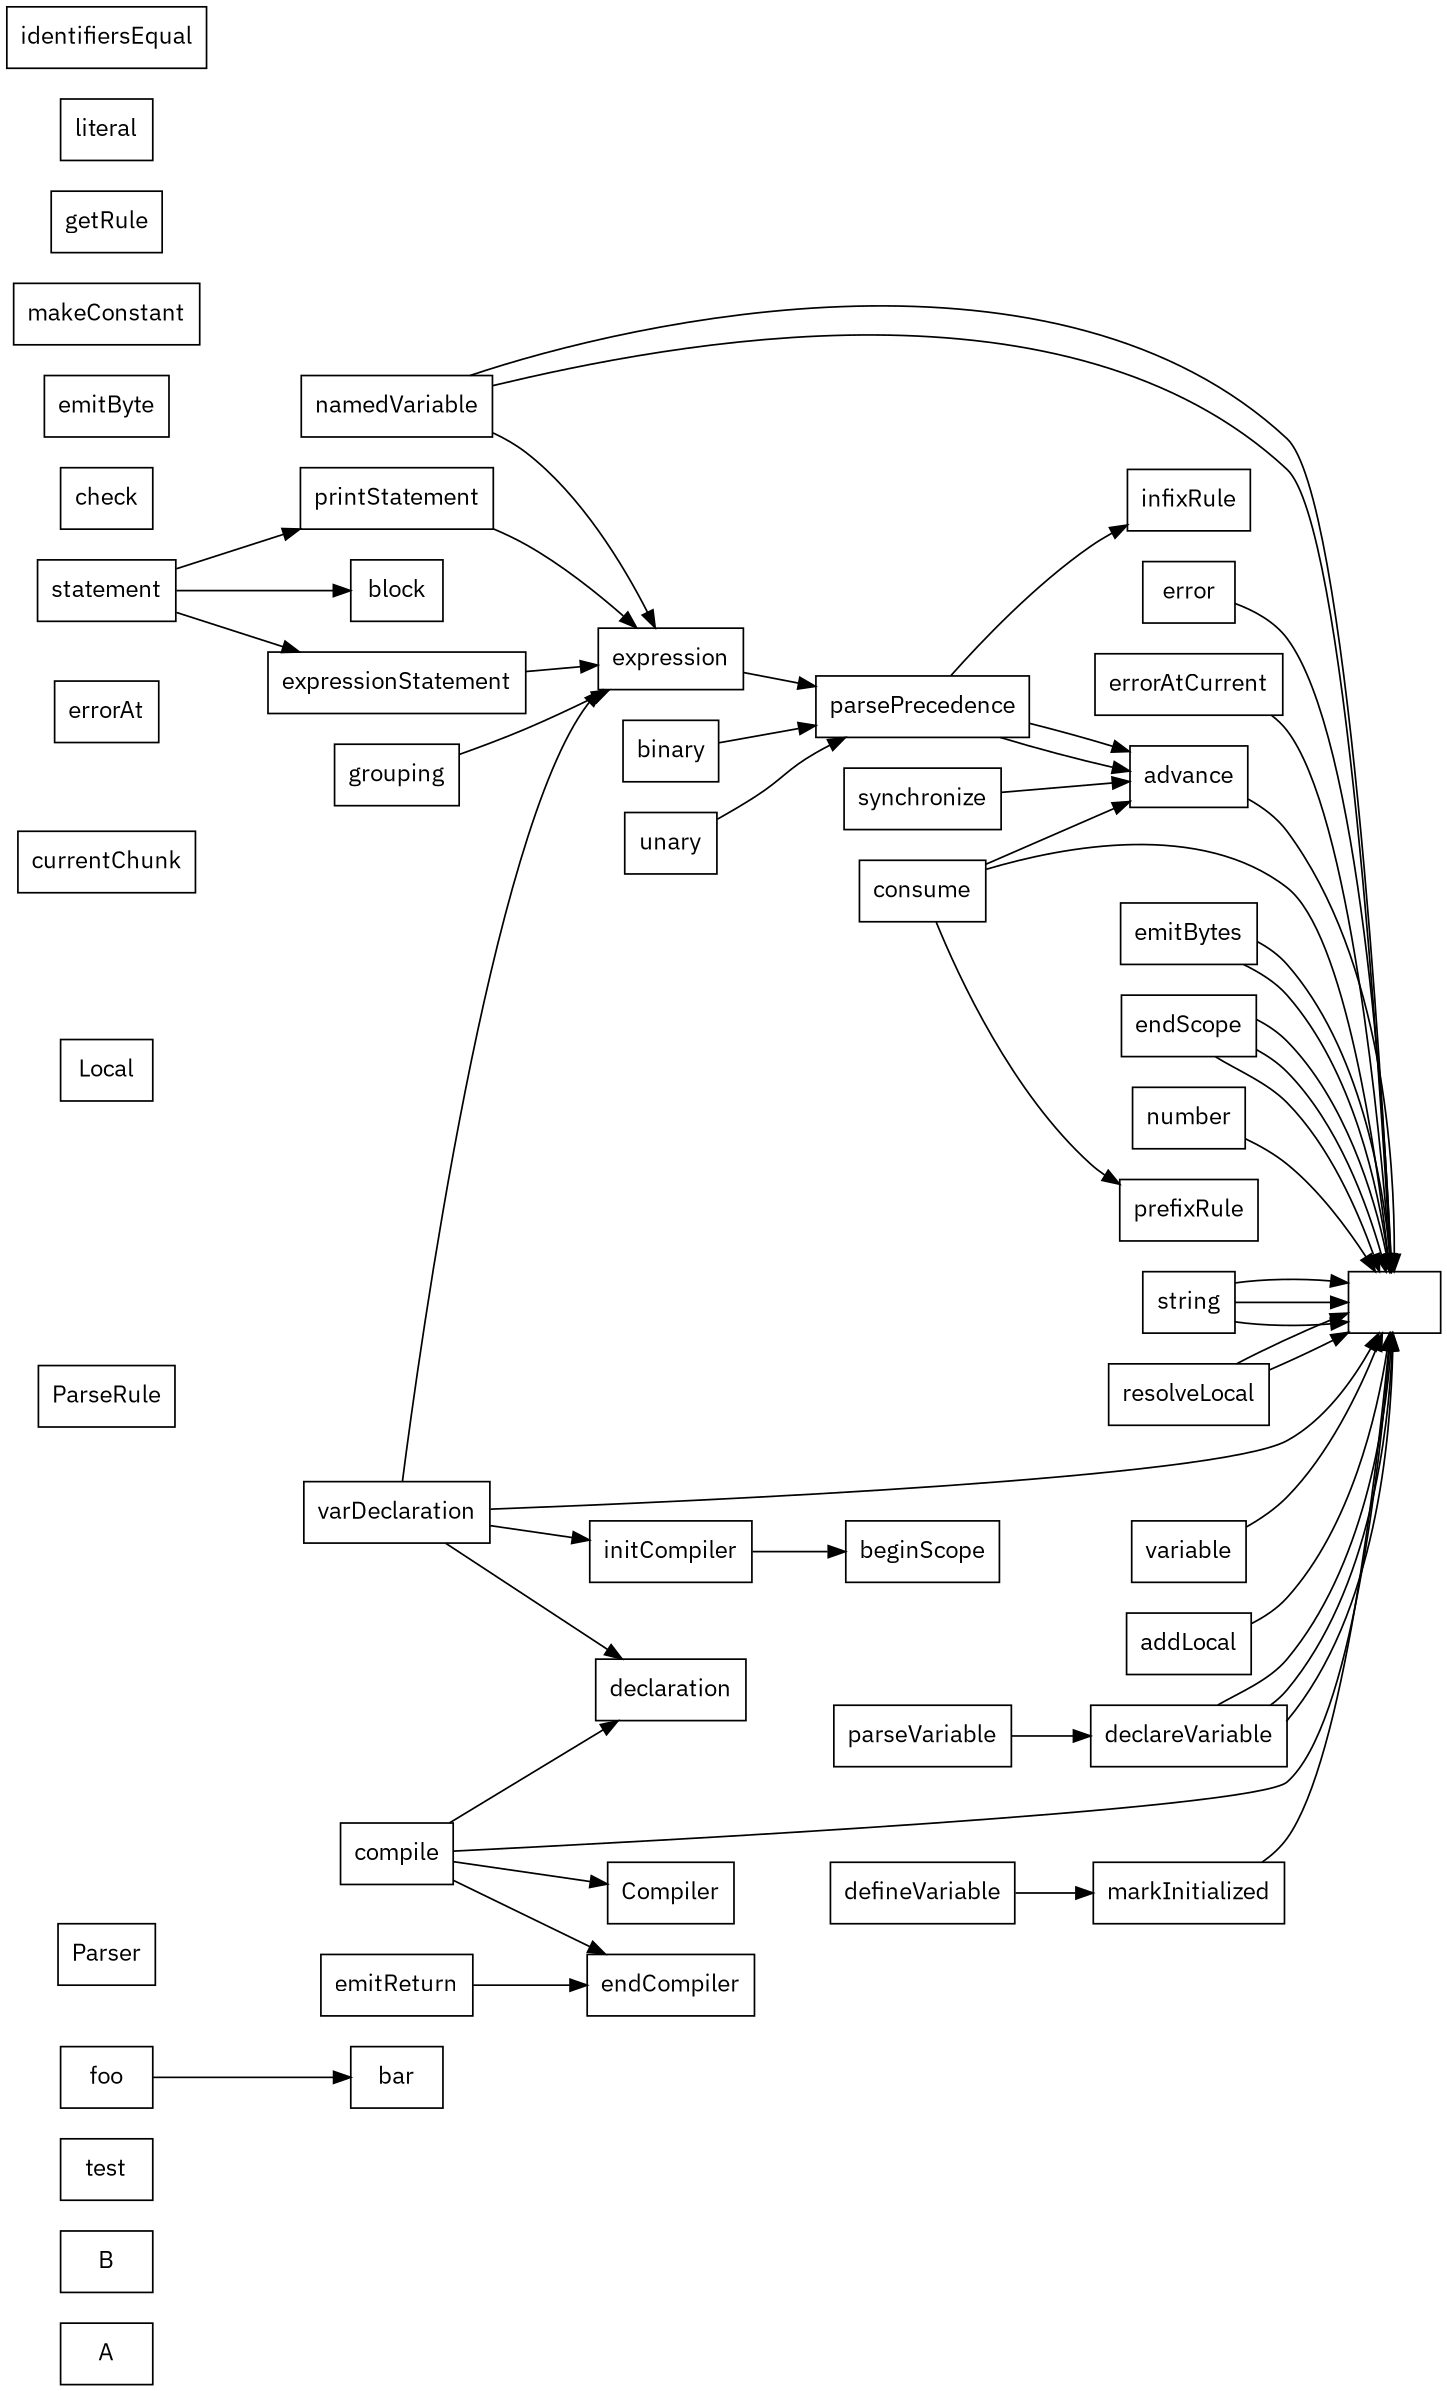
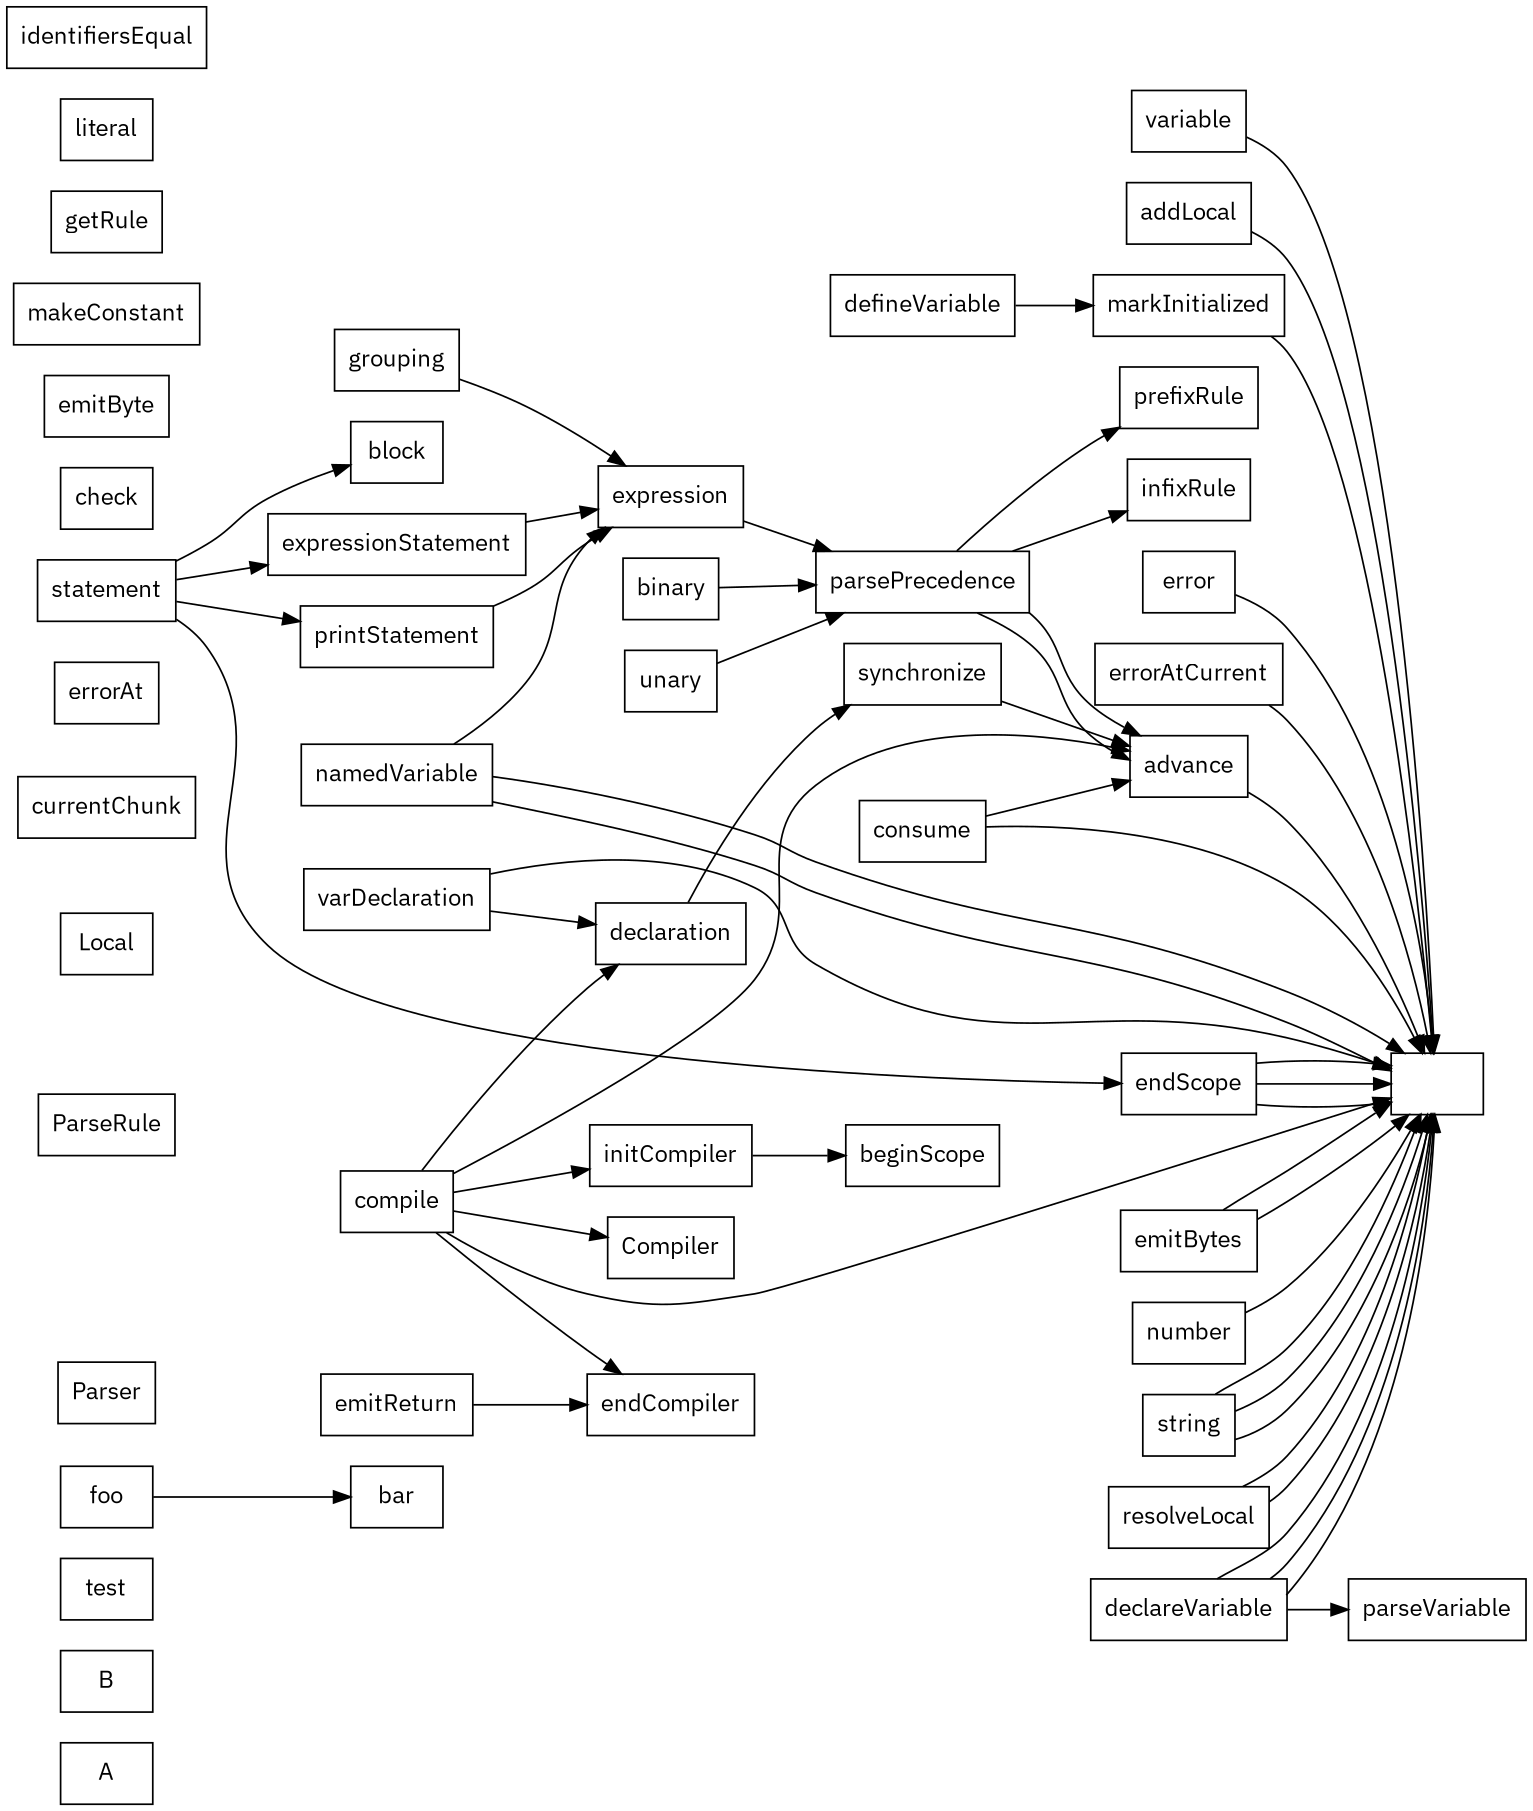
none -> (752, 801)
none -> (772, 948)
none -> (499, 1031)
(1006, 1059) -> (1028, 490)
(467, 1084) -> none
(531, 1532) -> (513, 1182)
(1043, 1736) -> (1309, 1610)
